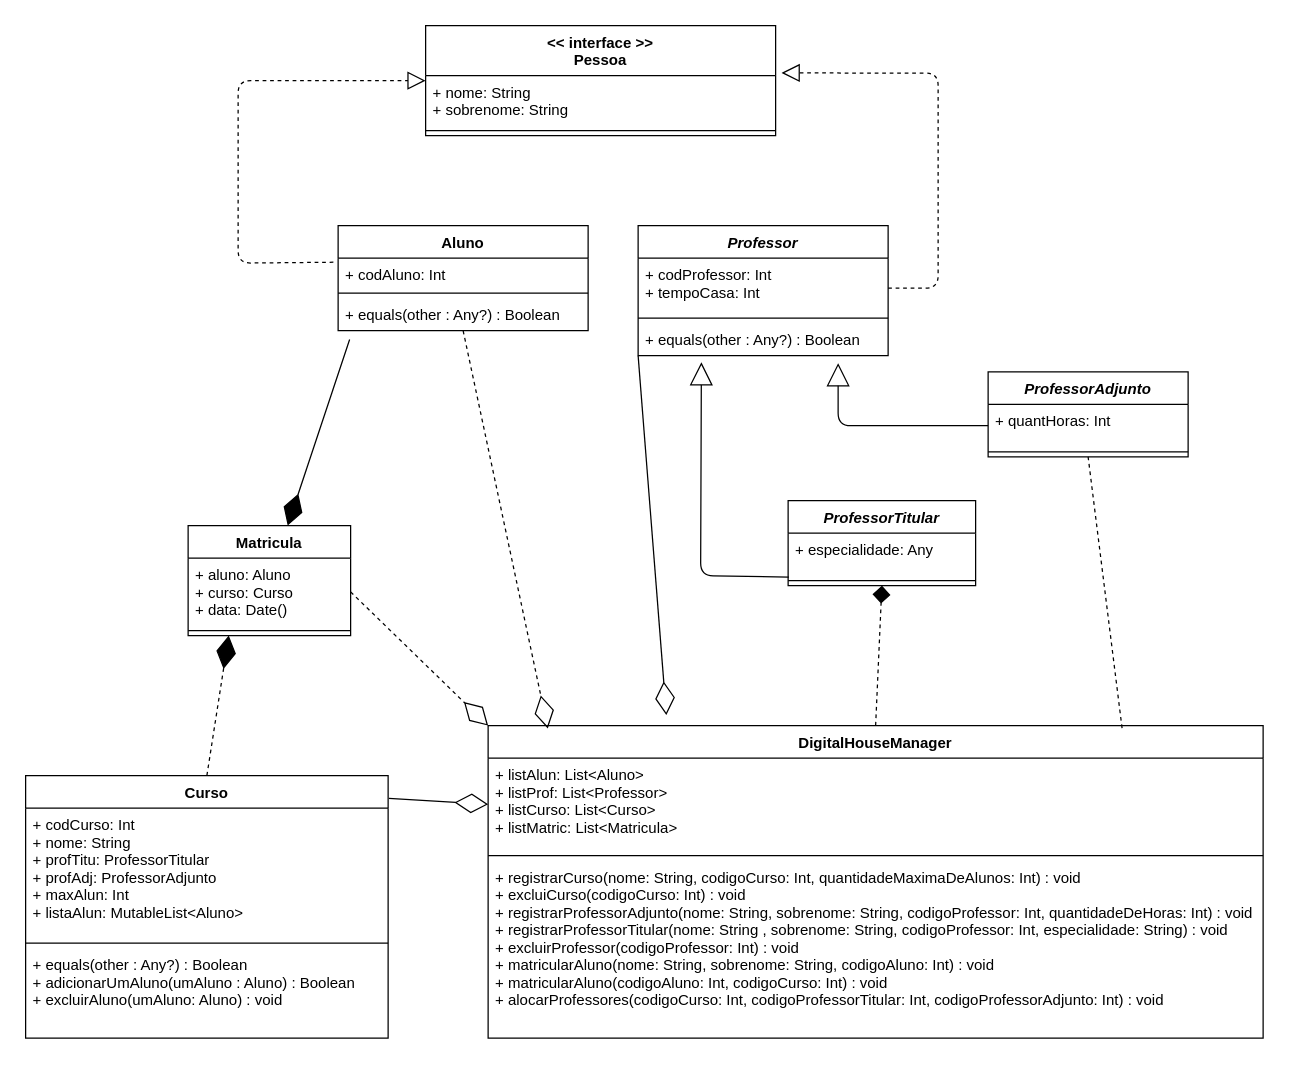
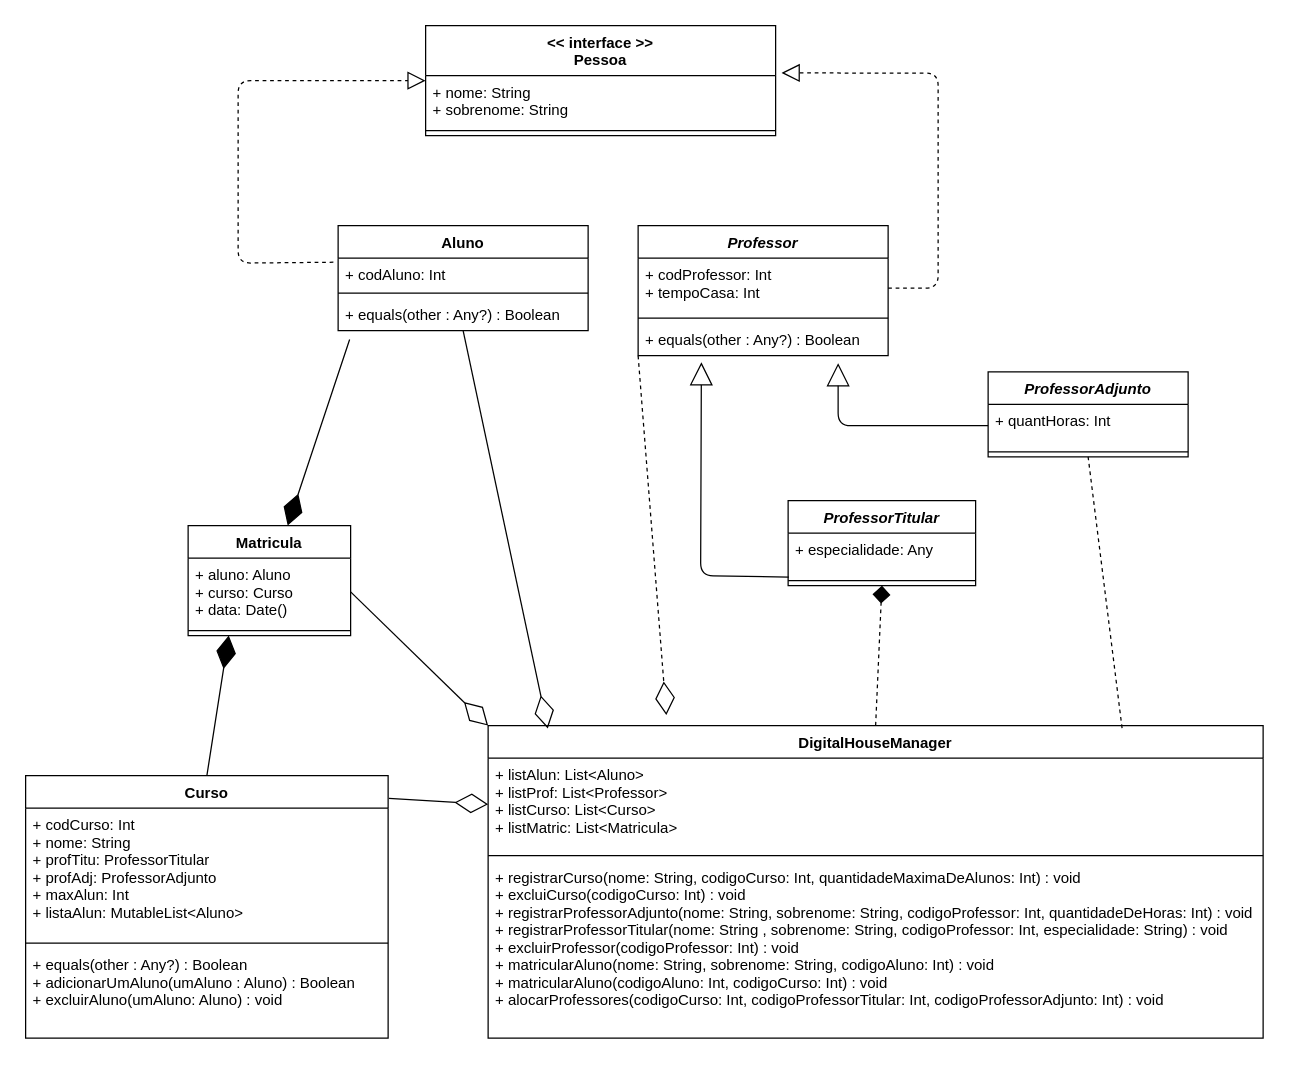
(502, 515) -> (502, 515)
(651, 520) -> (651, 520)
(408, 648) -> (408, 648)
(215, 721) -> (215, 721)
